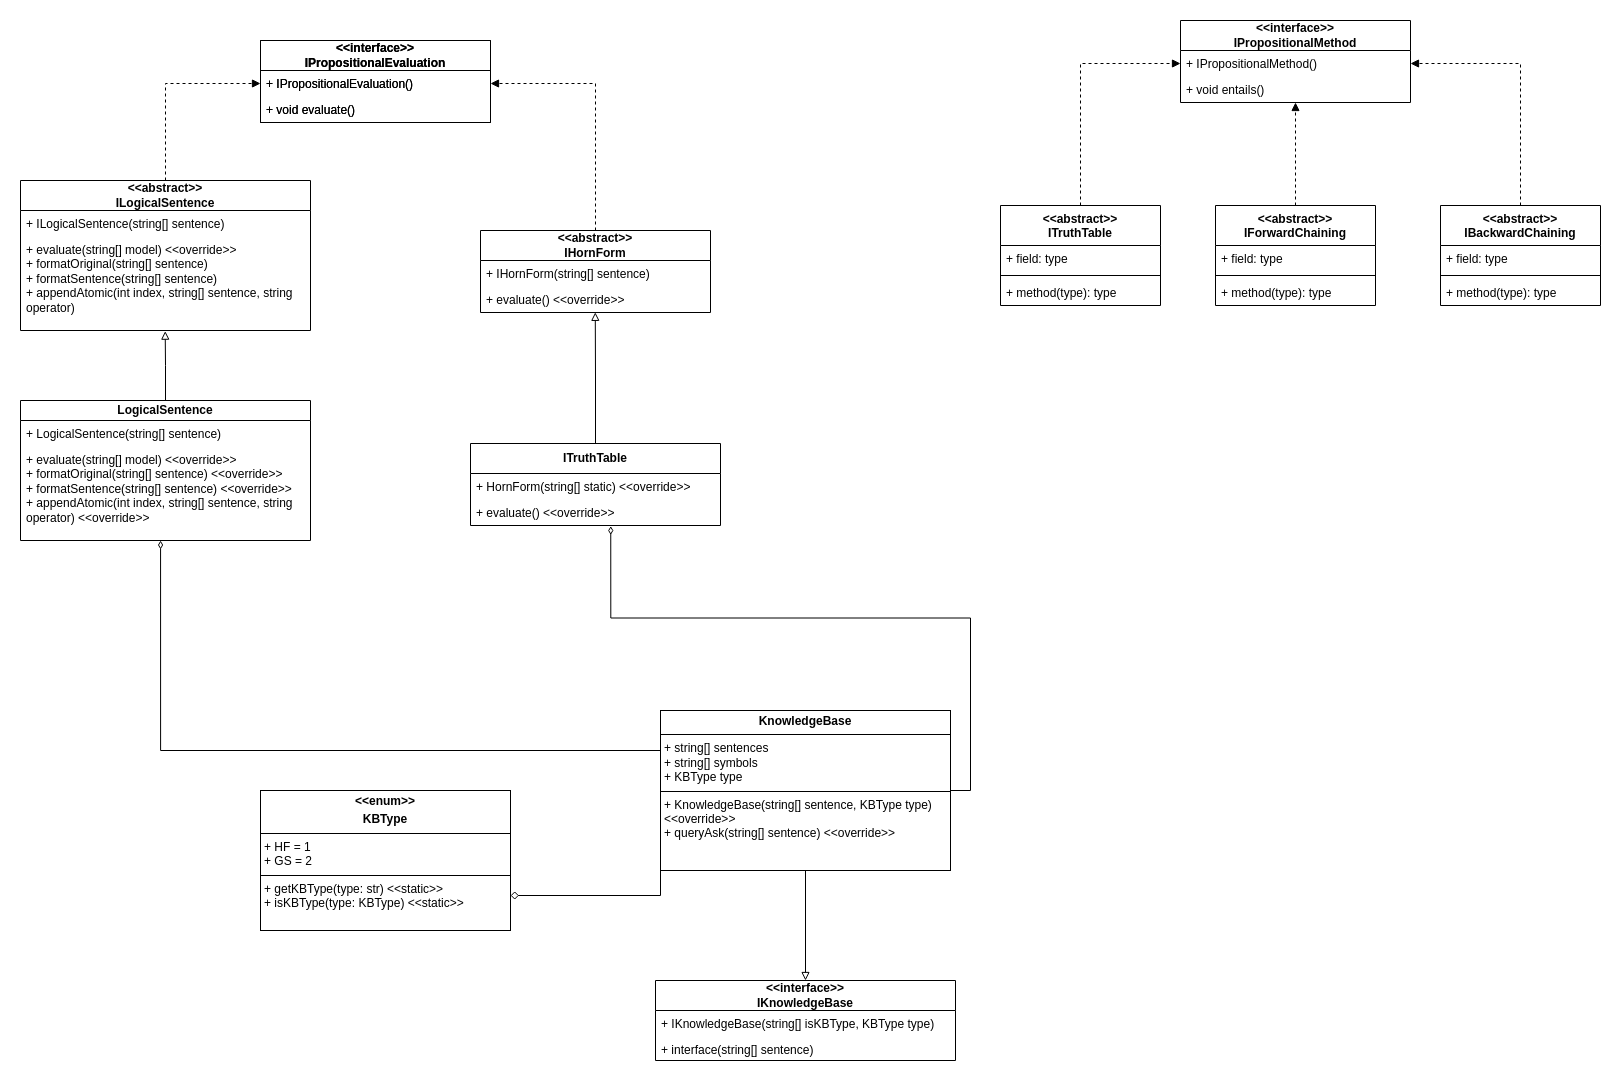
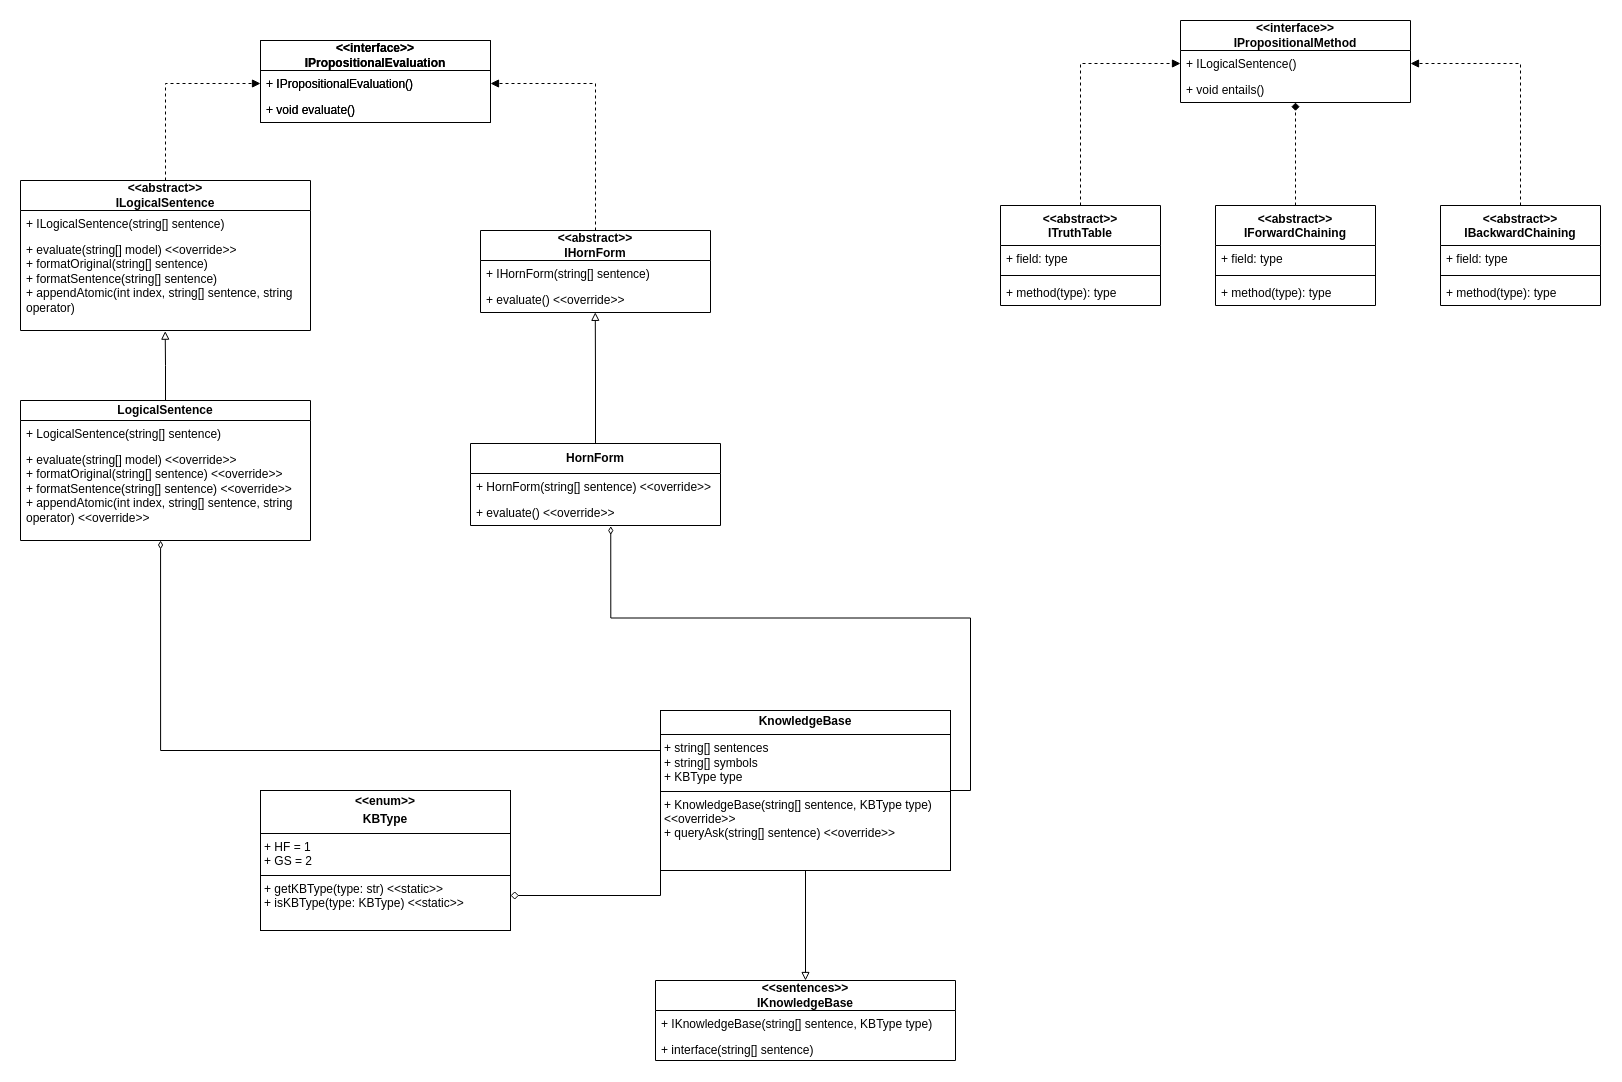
(1261, 65) -> (1249, 65)
(1296, 112) -> (1296, 111)
(596, 459) -> (596, 459)
(597, 495) -> (597, 495)
(806, 996) -> (806, 996)
(807, 1032) -> (807, 1032)
